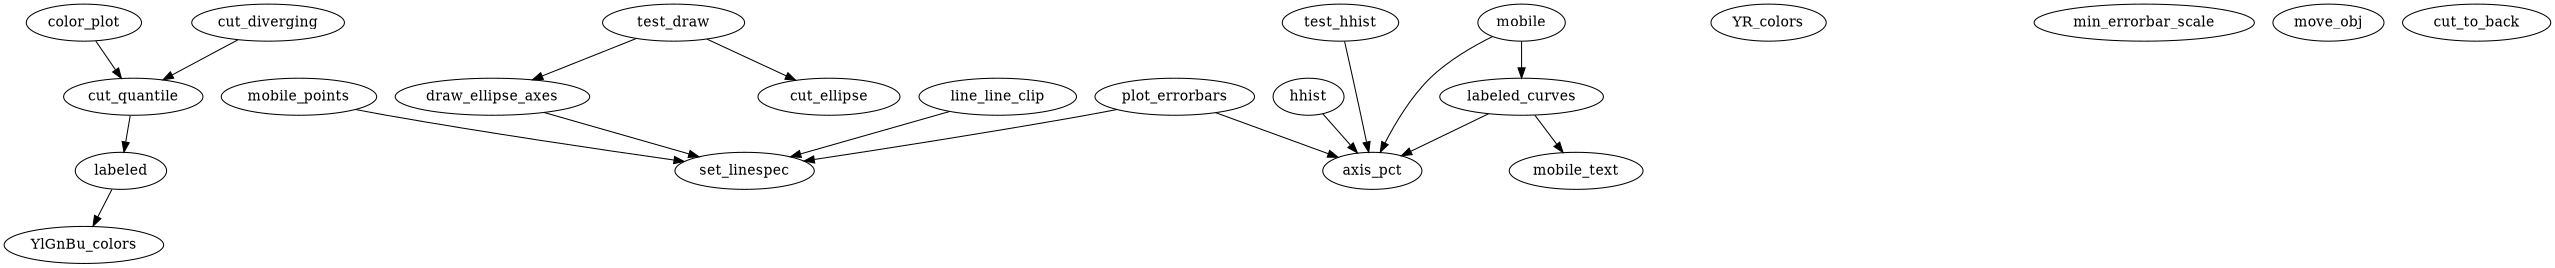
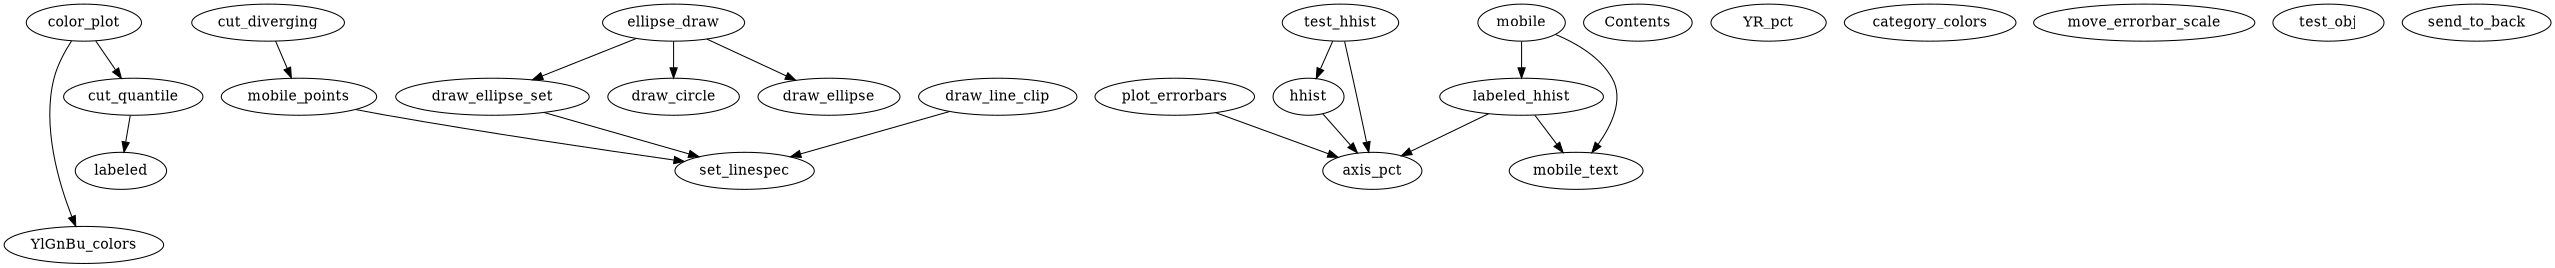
(674, 23) -> (674, 23)
none -> (1638, 23)
(1769, 23) -> (1769, 23)
none -> (1930, 23)
(2144, 23) -> (2144, 23)
(2328, 23) -> (2328, 23)
(2477, 23) -> (2477, 23)
none -> (1327, 55)
(205, 57) -> (281, 55)
(1429, 80) -> (1612, 77)
(492, 97) -> (492, 97)
none -> (674, 97)
(829, 97) -> (829, 97)
(998, 97) -> (998, 97)
(1522, 97) -> (1522, 97)
(966, 136) -> none
(105, 203) -> (50, 128)
